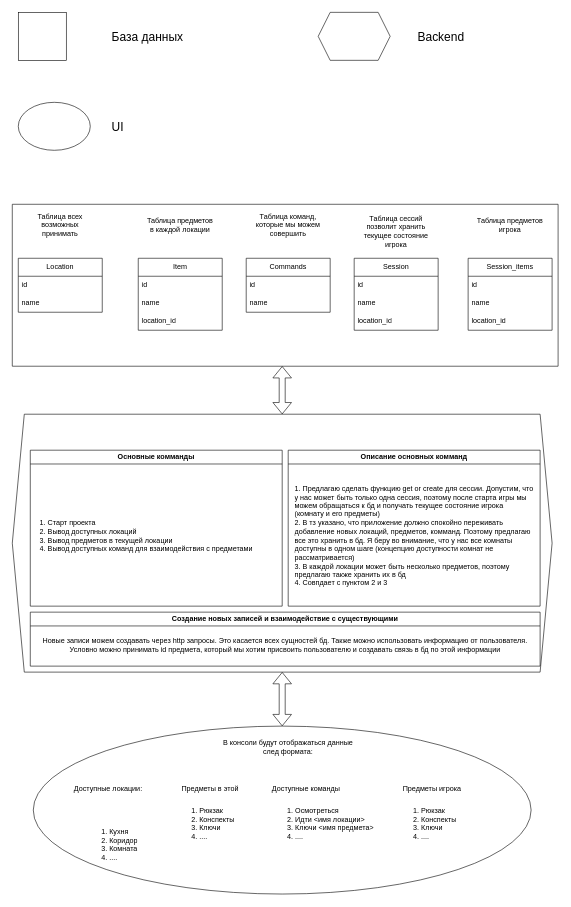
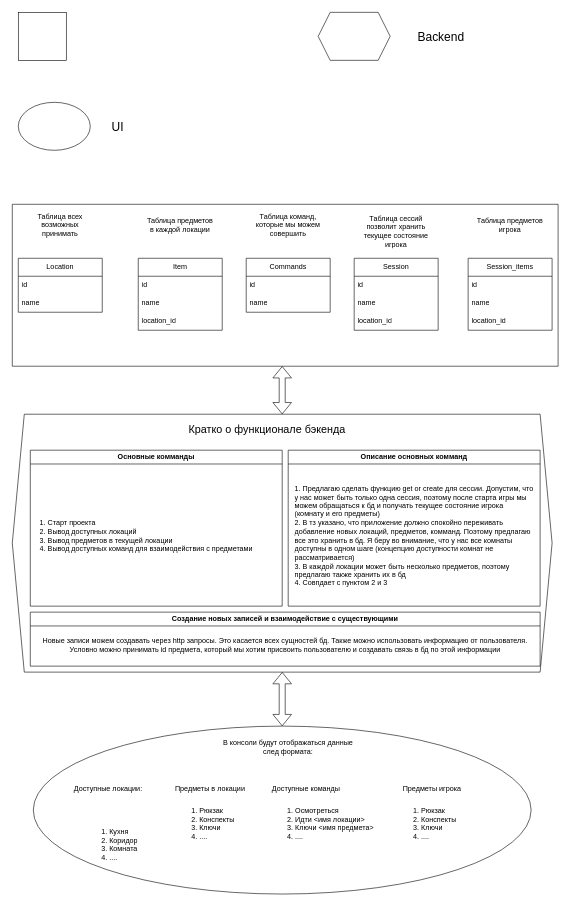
(171, 36) -> none
none -> (267, 429)
(210, 789) -> (210, 789)
